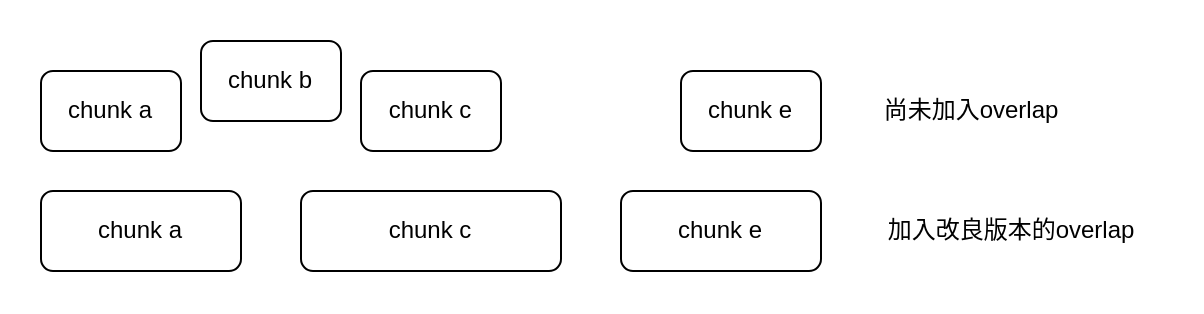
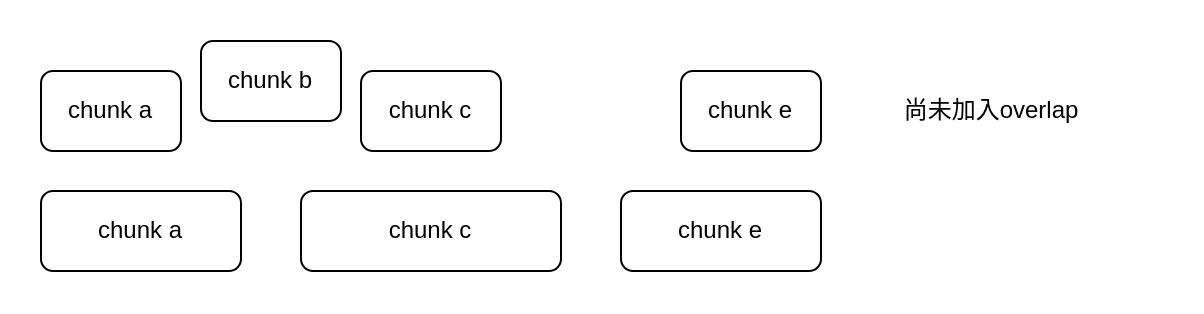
(971, 111) -> (991, 111)
(1011, 231) -> none
